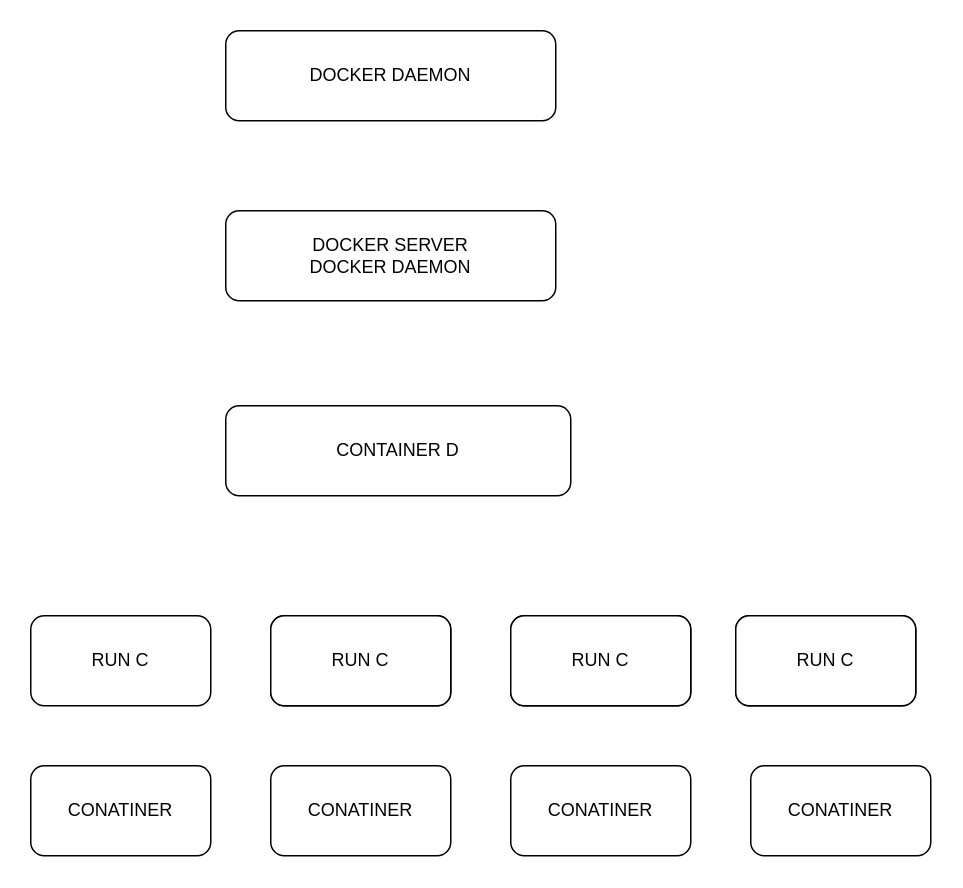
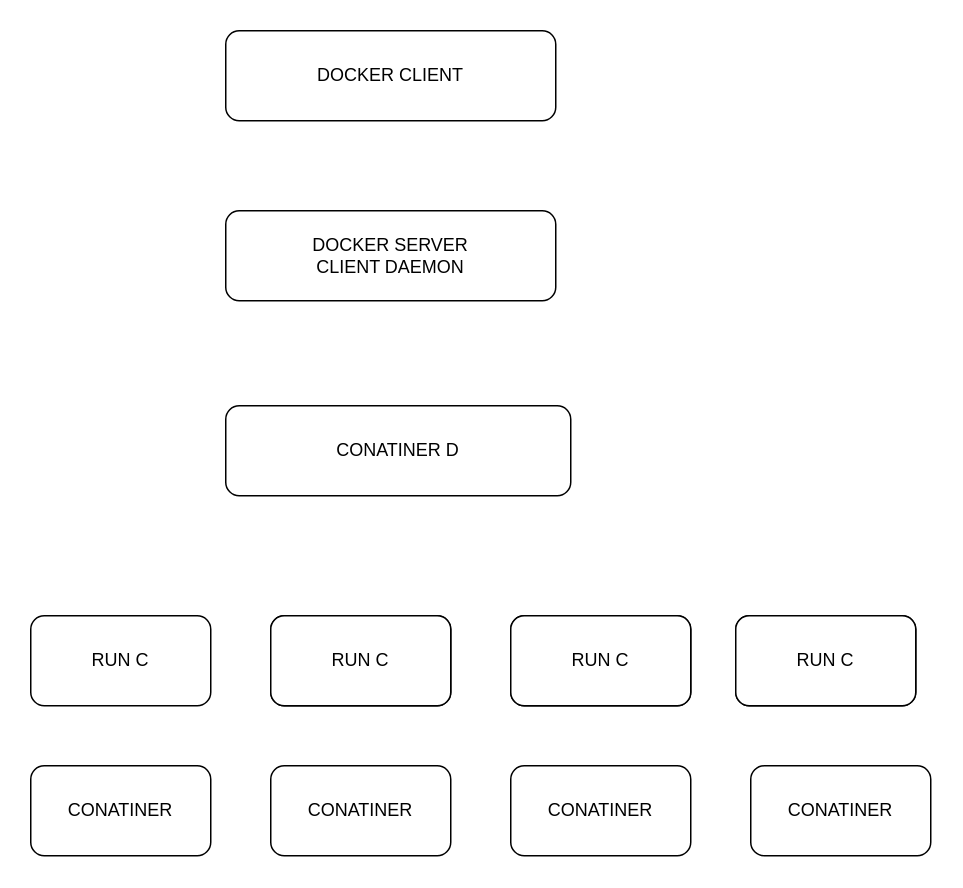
(391, 76) -> (391, 76)
(391, 256) -> (391, 256)
(398, 451) -> (398, 451)
